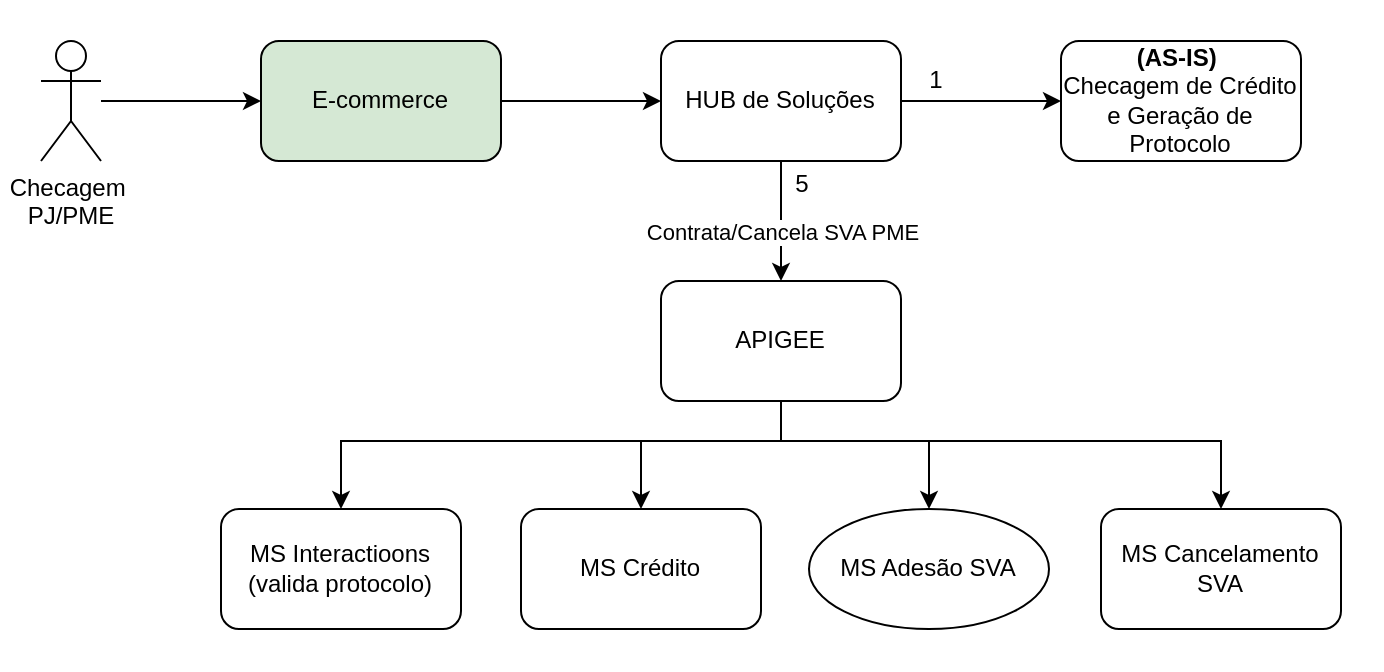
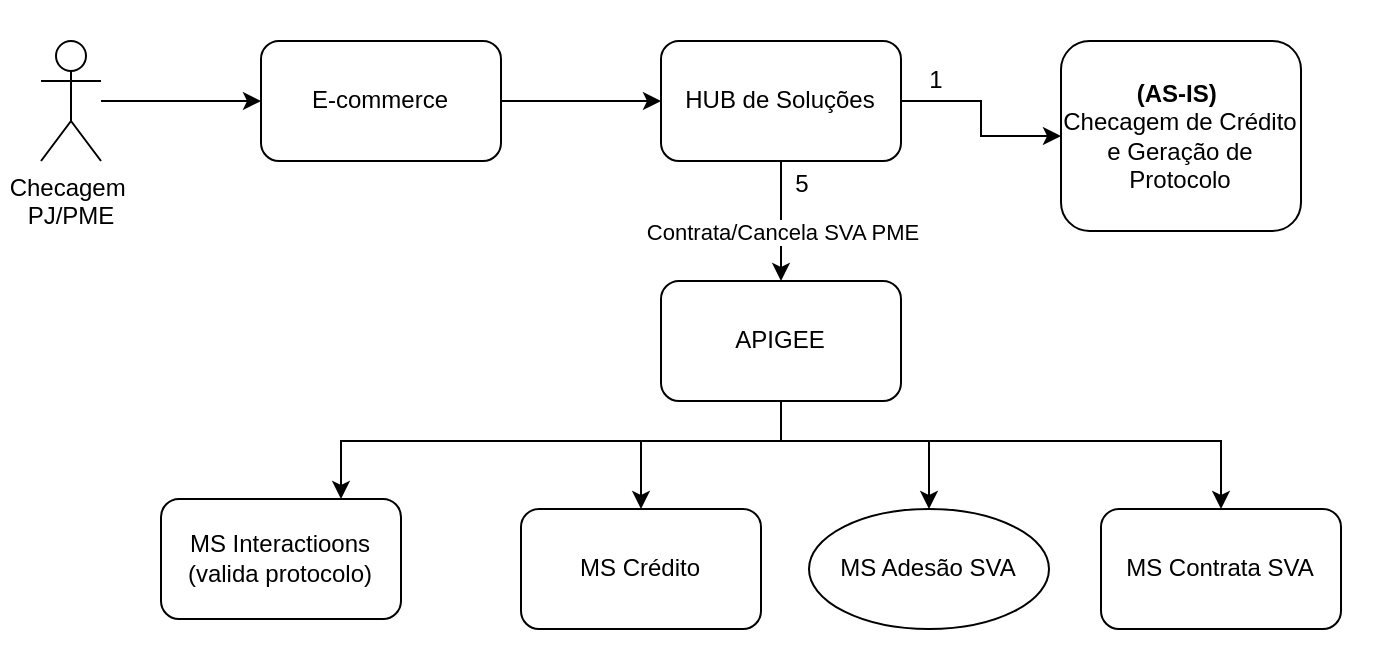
(381, 101) -> (381, 101)
(1181, 101) -> (1181, 136)
(341, 569) -> (281, 559)
(1221, 569) -> (1221, 569)
